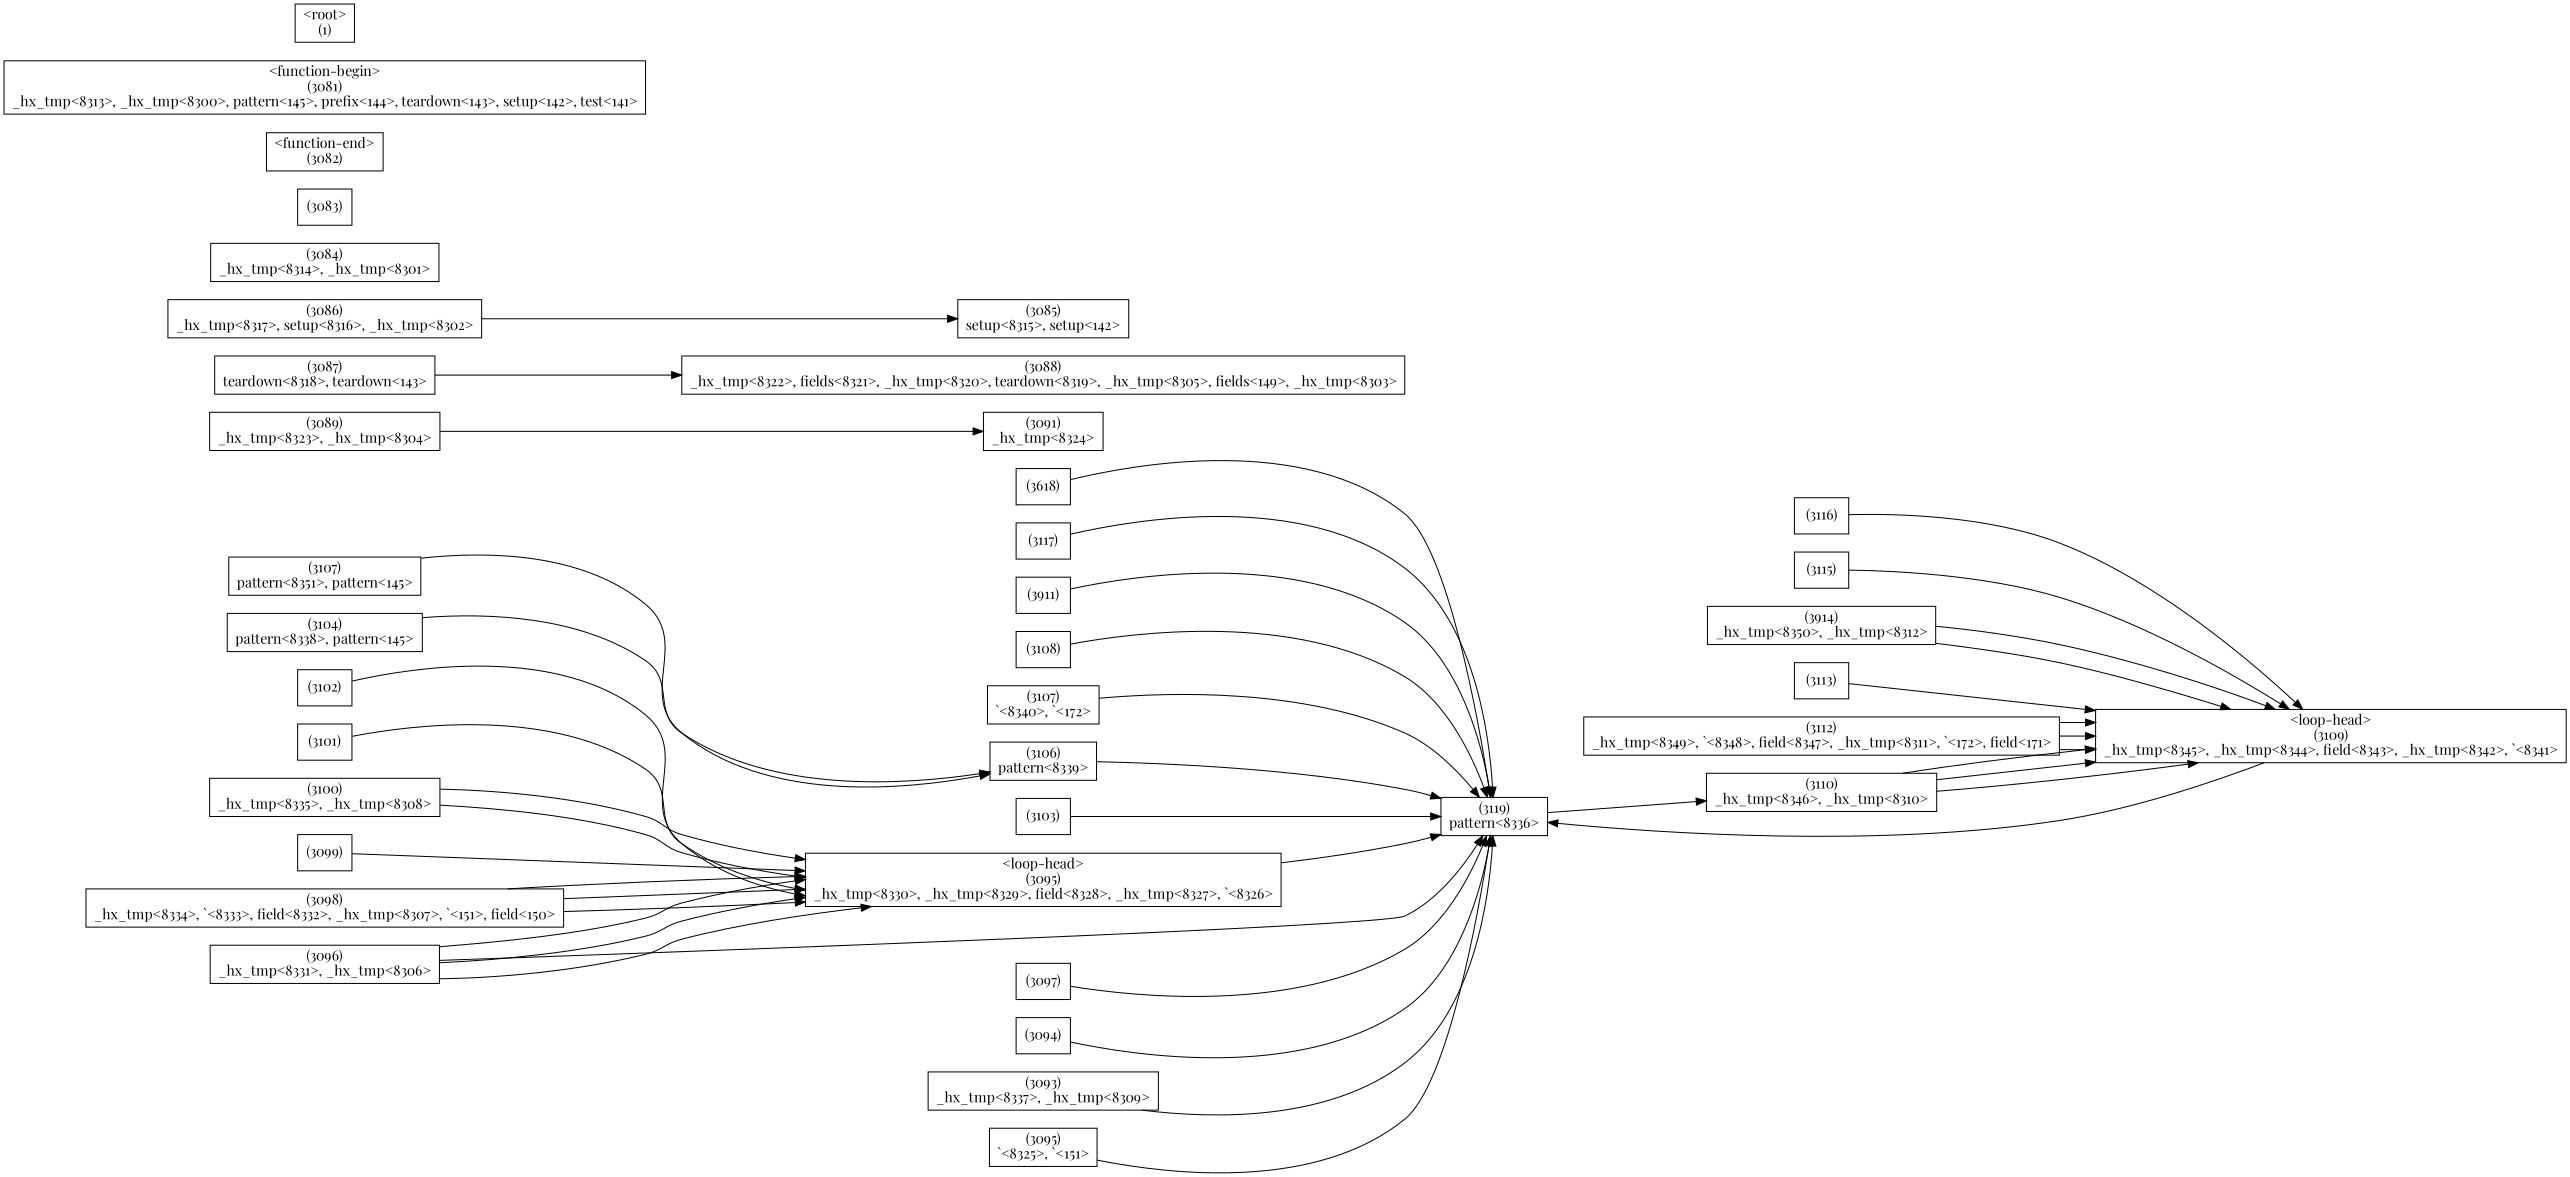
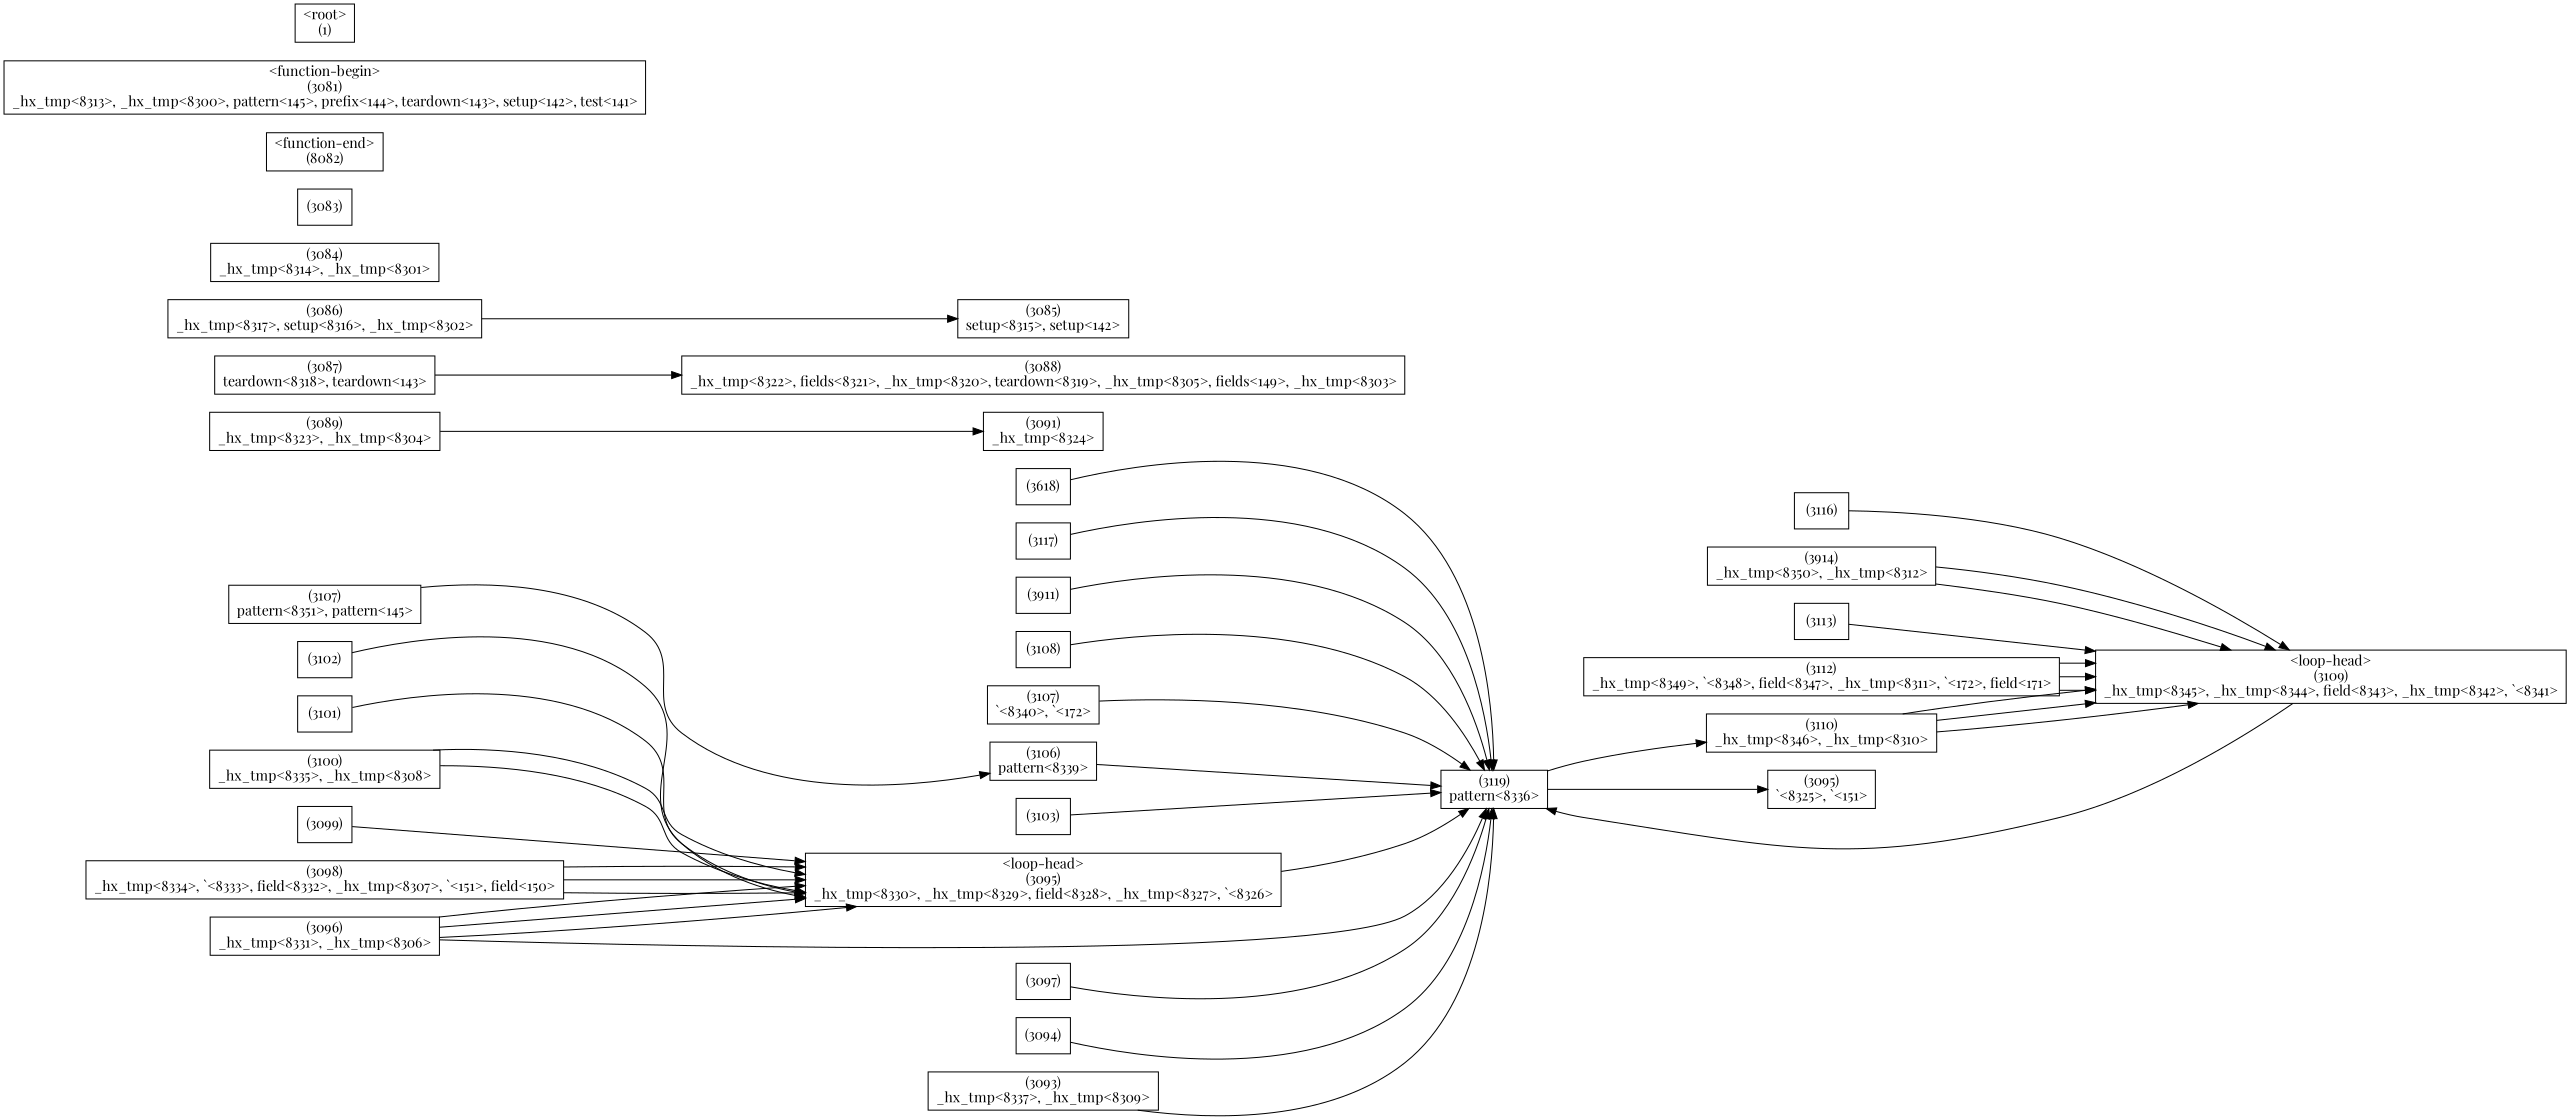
(325, 152) -> (325, 152)
(1822, 570) -> none
(325, 633) -> none
(1392, 1128) -> (1653, 789)
